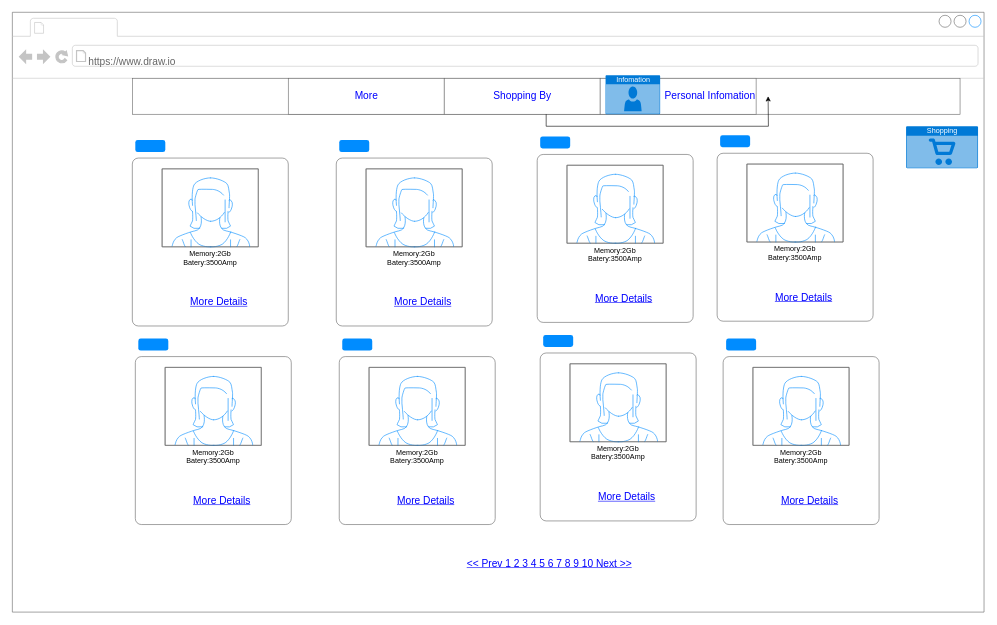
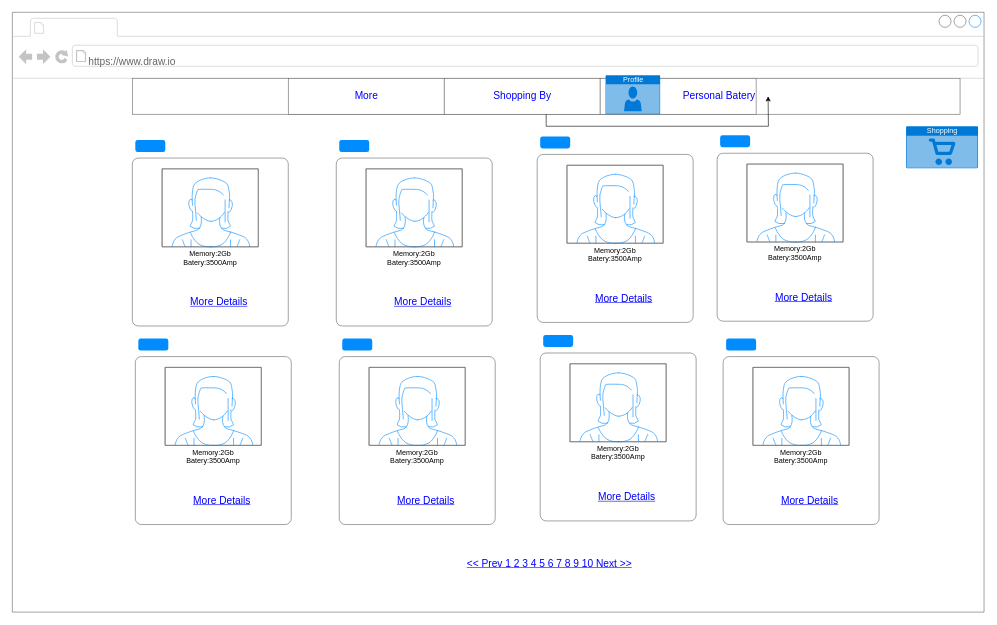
(634, 80) -> (634, 80)
(705, 96) -> (716, 96)
